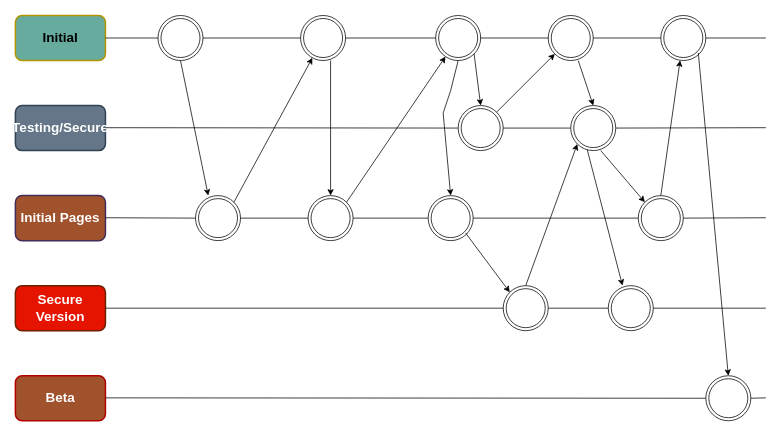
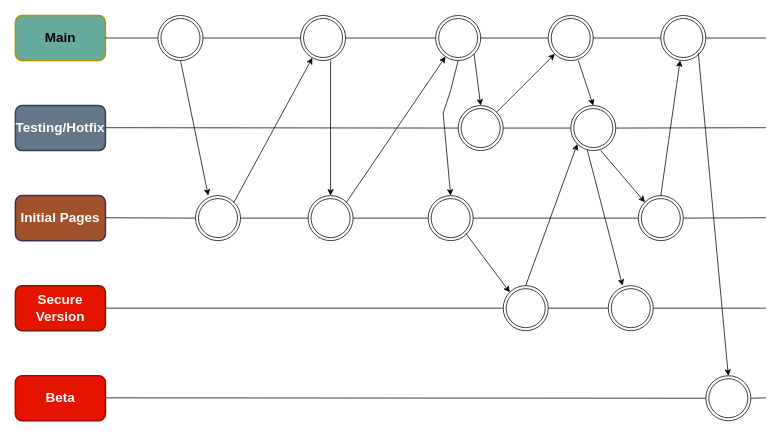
(60, 38) -> (60, 38)
(60, 128) -> (60, 128)
(60, 398) -> (60, 398)
